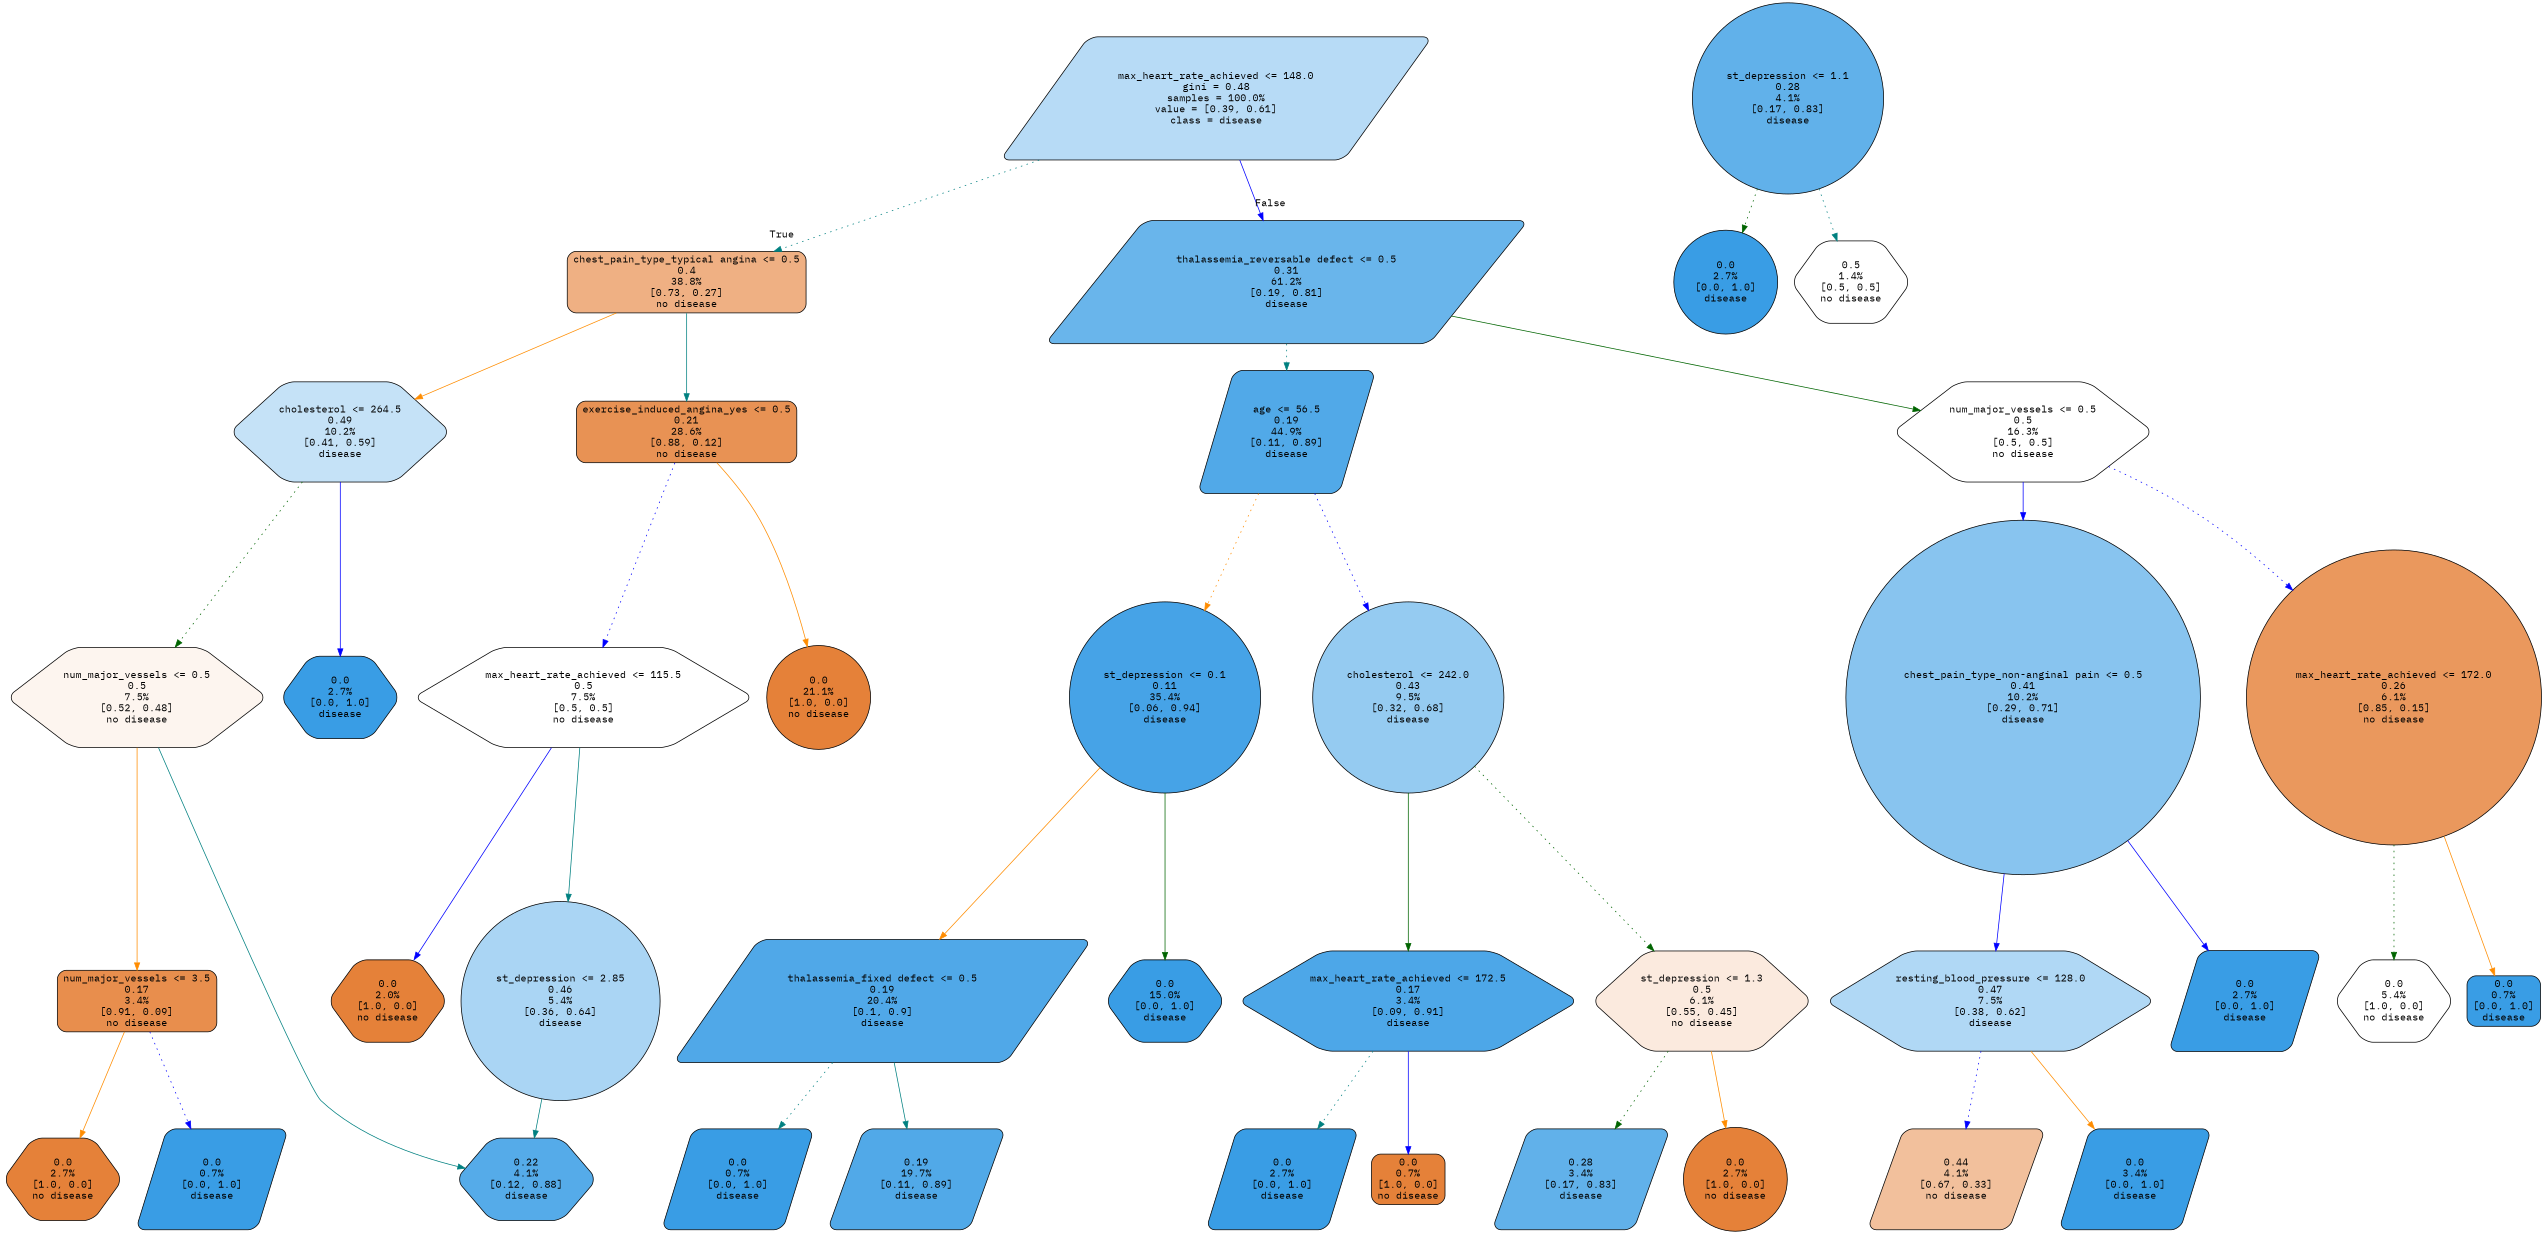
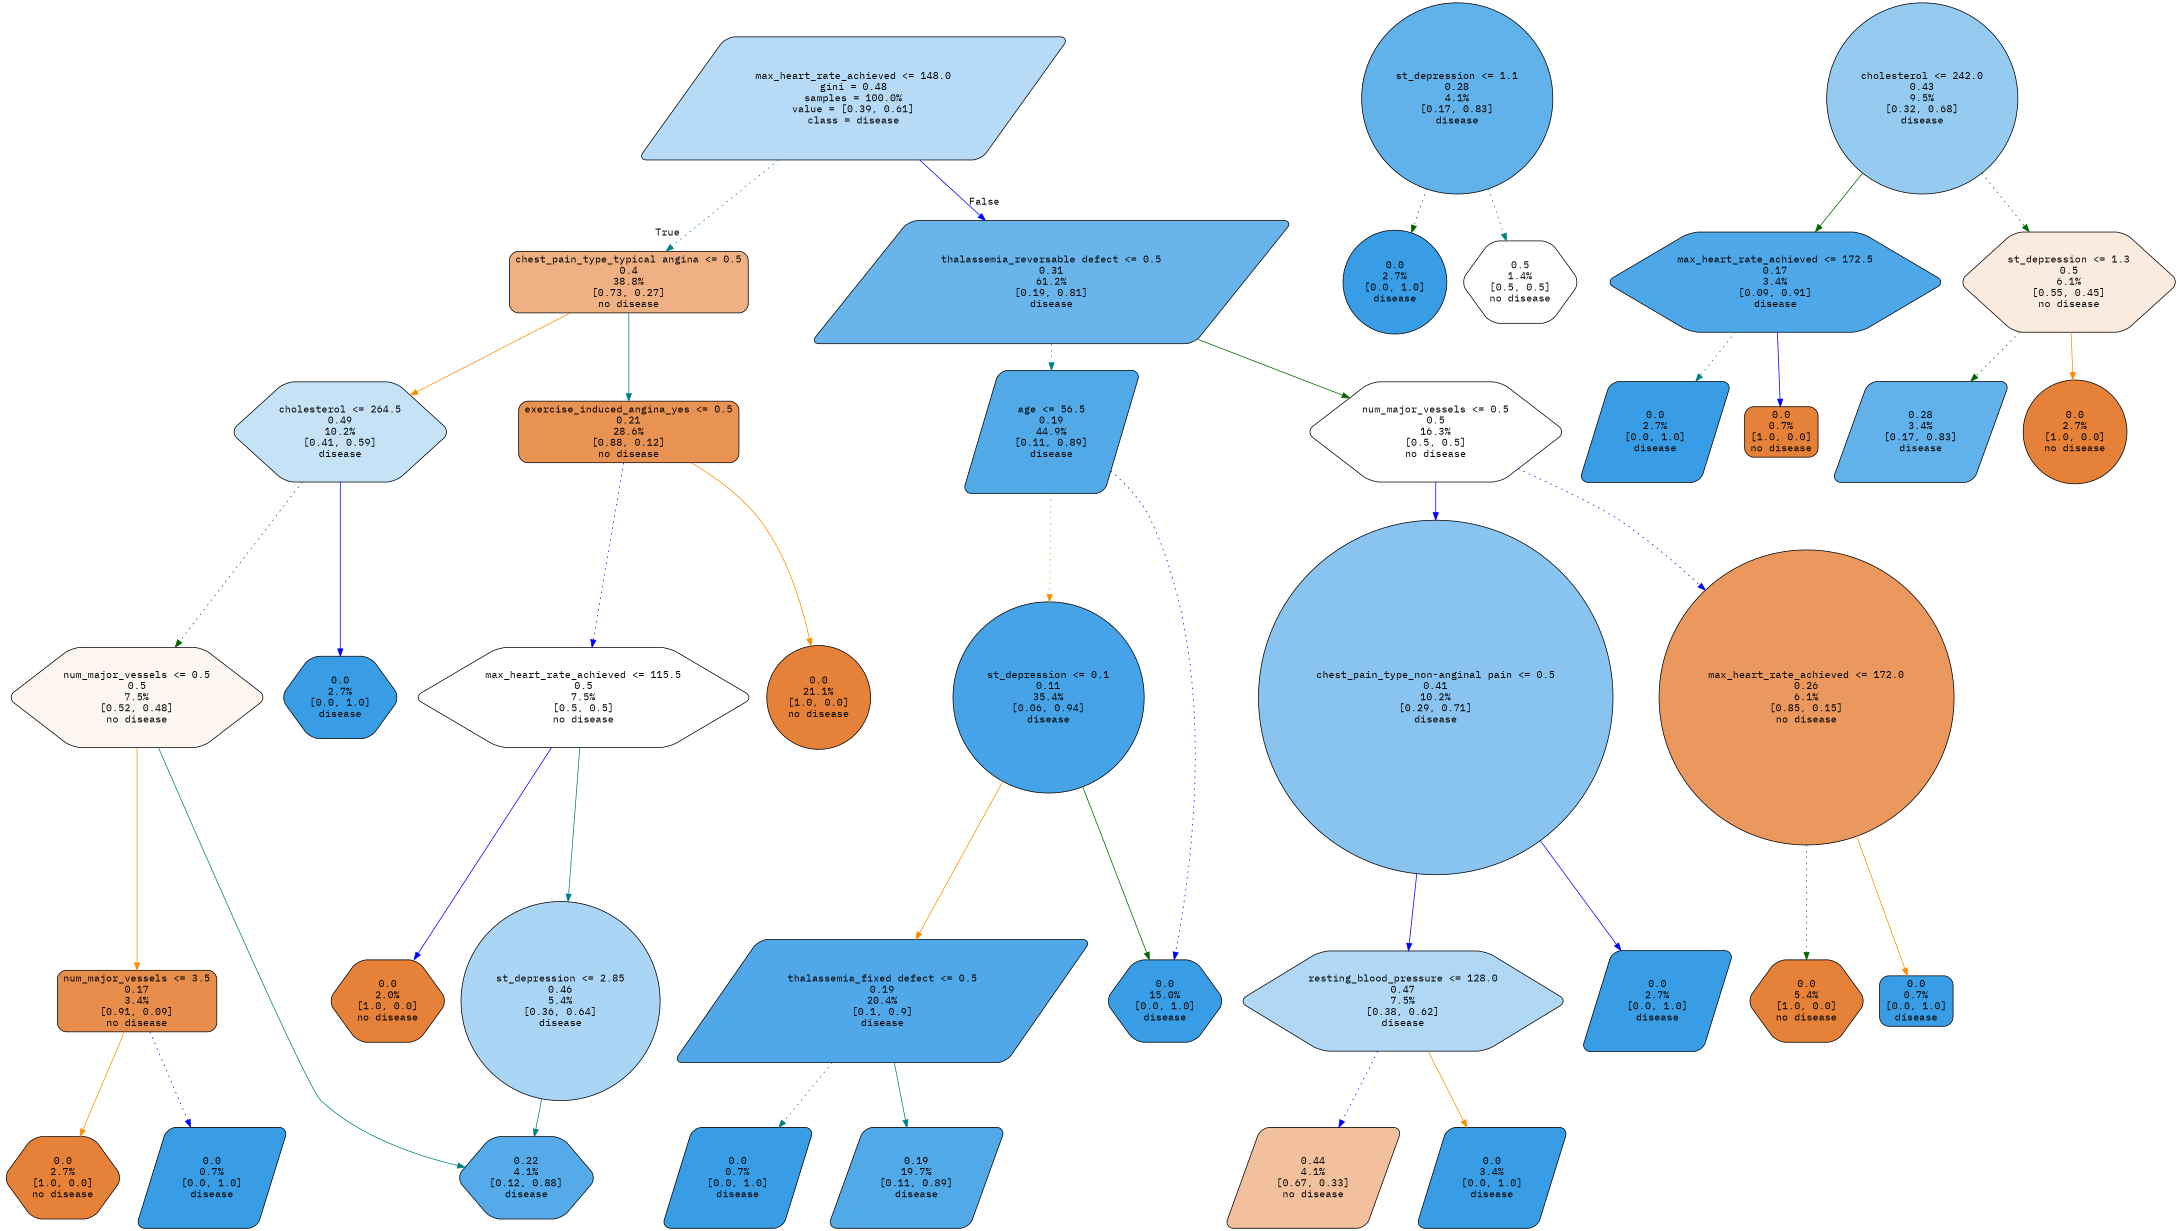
(1340, 549) -> (1193, 702)
(2394, 1001) -> (1807, 1001)
